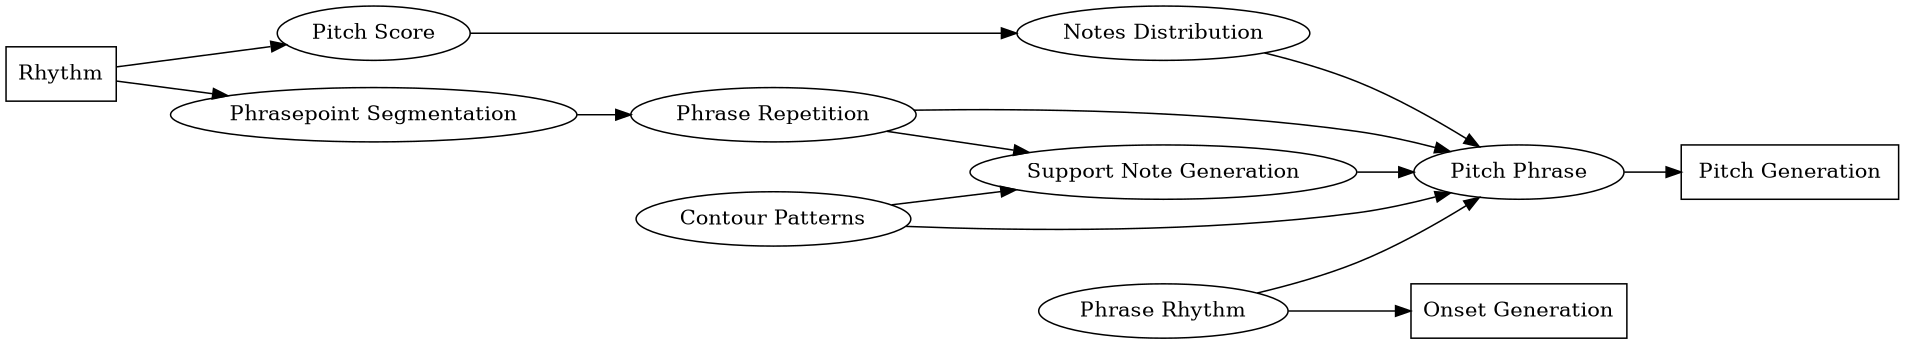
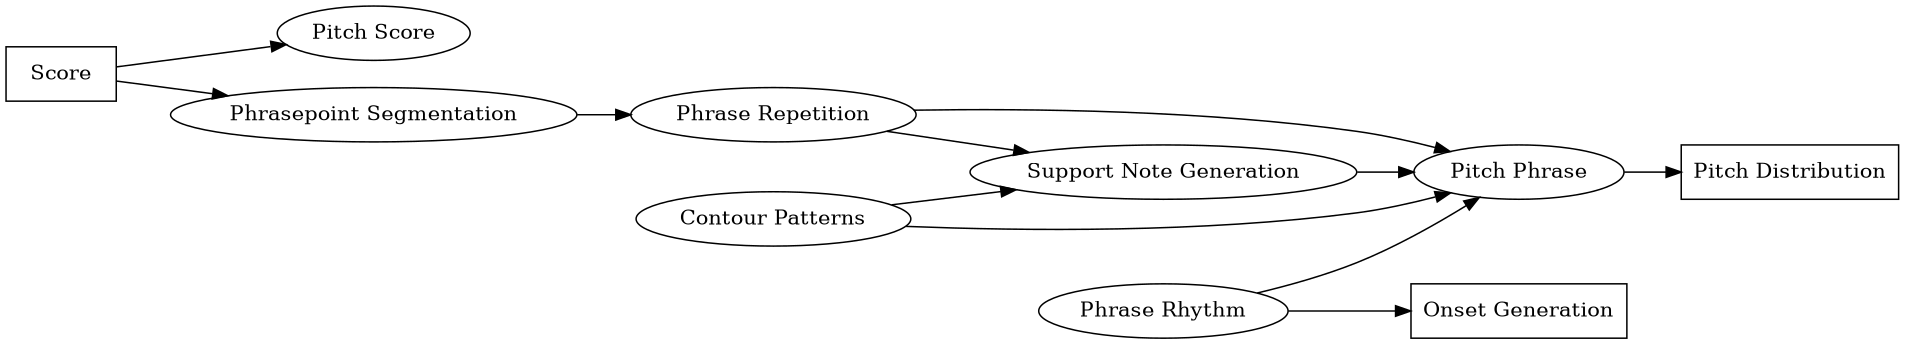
(1163, 33) -> none
(61, 74) -> (61, 74)
(1790, 172) -> (1790, 172)
